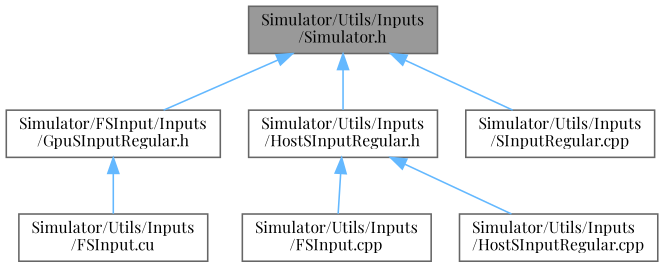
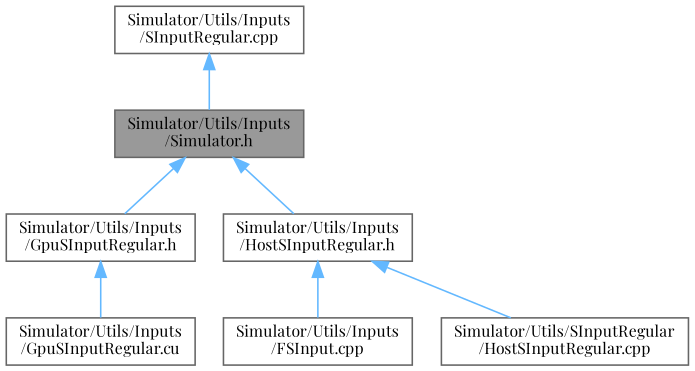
(459, 85) -> (209, 90)
(113, 134) -> (101, 238)
(113, 238) -> (101, 341)
(559, 238) -> (565, 341)
